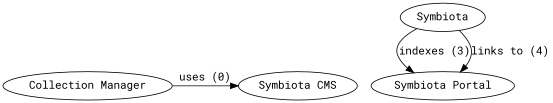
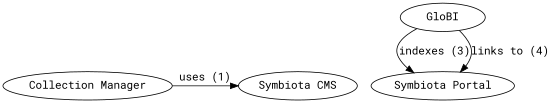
(443, 17) -> (443, 17)
(205, 78) -> (205, 78)
